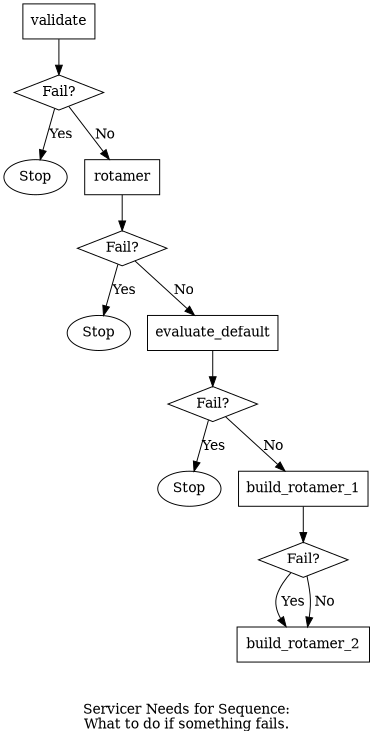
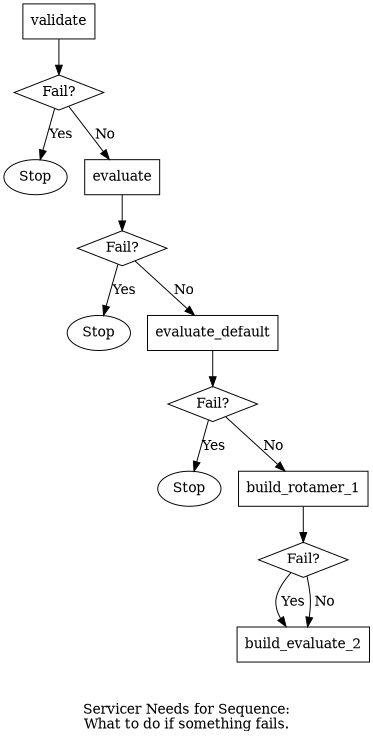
(122, 177) -> (122, 177)
(303, 645) -> (303, 645)
